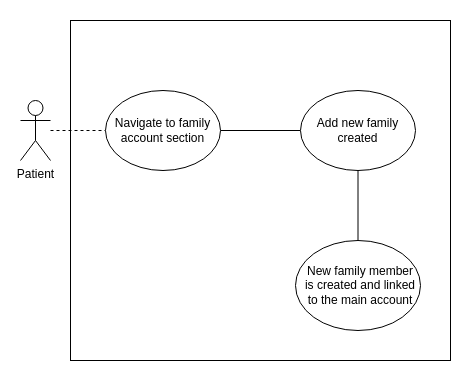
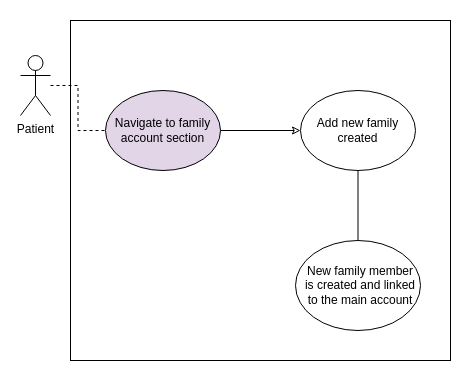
(36, 131) -> (36, 86)
(163, 131) -> (163, 131)
(295, 131) -> (292, 131)
